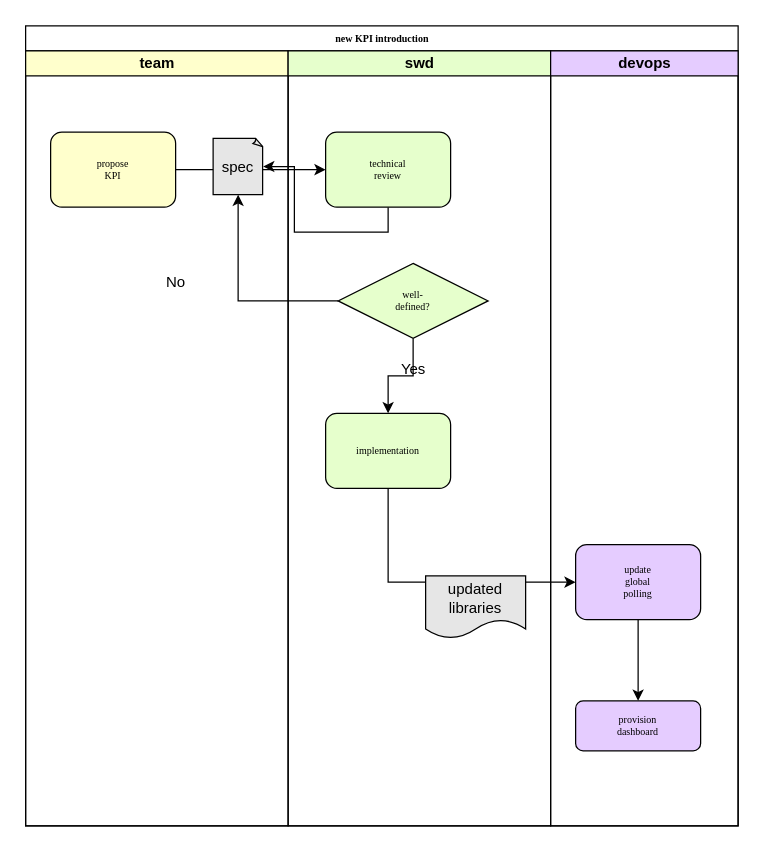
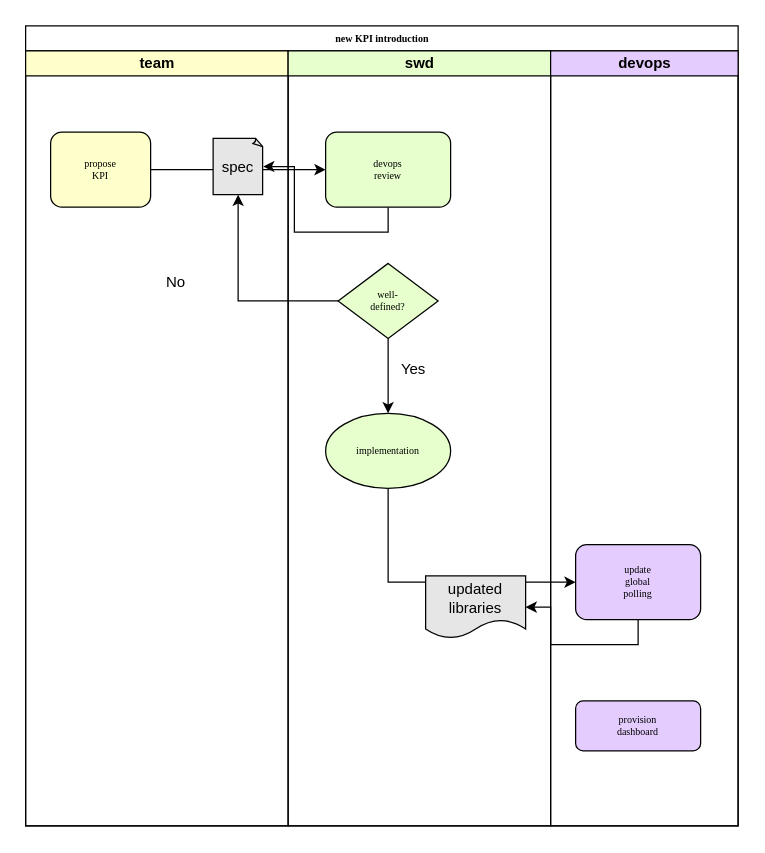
(113, 169) -> (101, 169)
(388, 169) -> (388, 169)
(413, 301) -> (388, 301)
(388, 451) -> (388, 451)
(638, 668) -> (597, 644)
